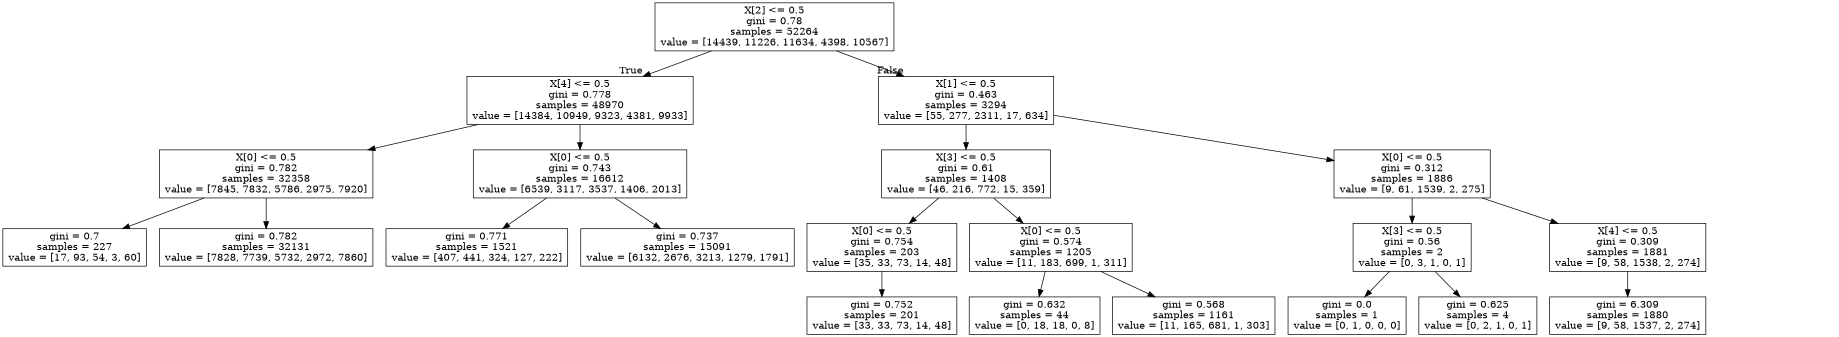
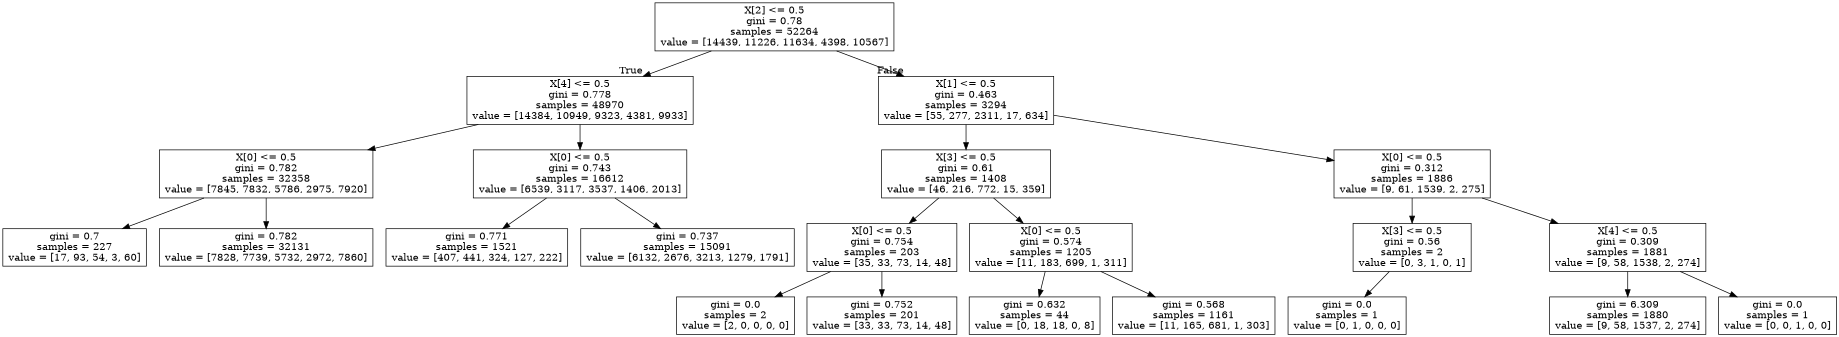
none -> (736, 316)
(1478, 316) -> none
none -> (1778, 316)
